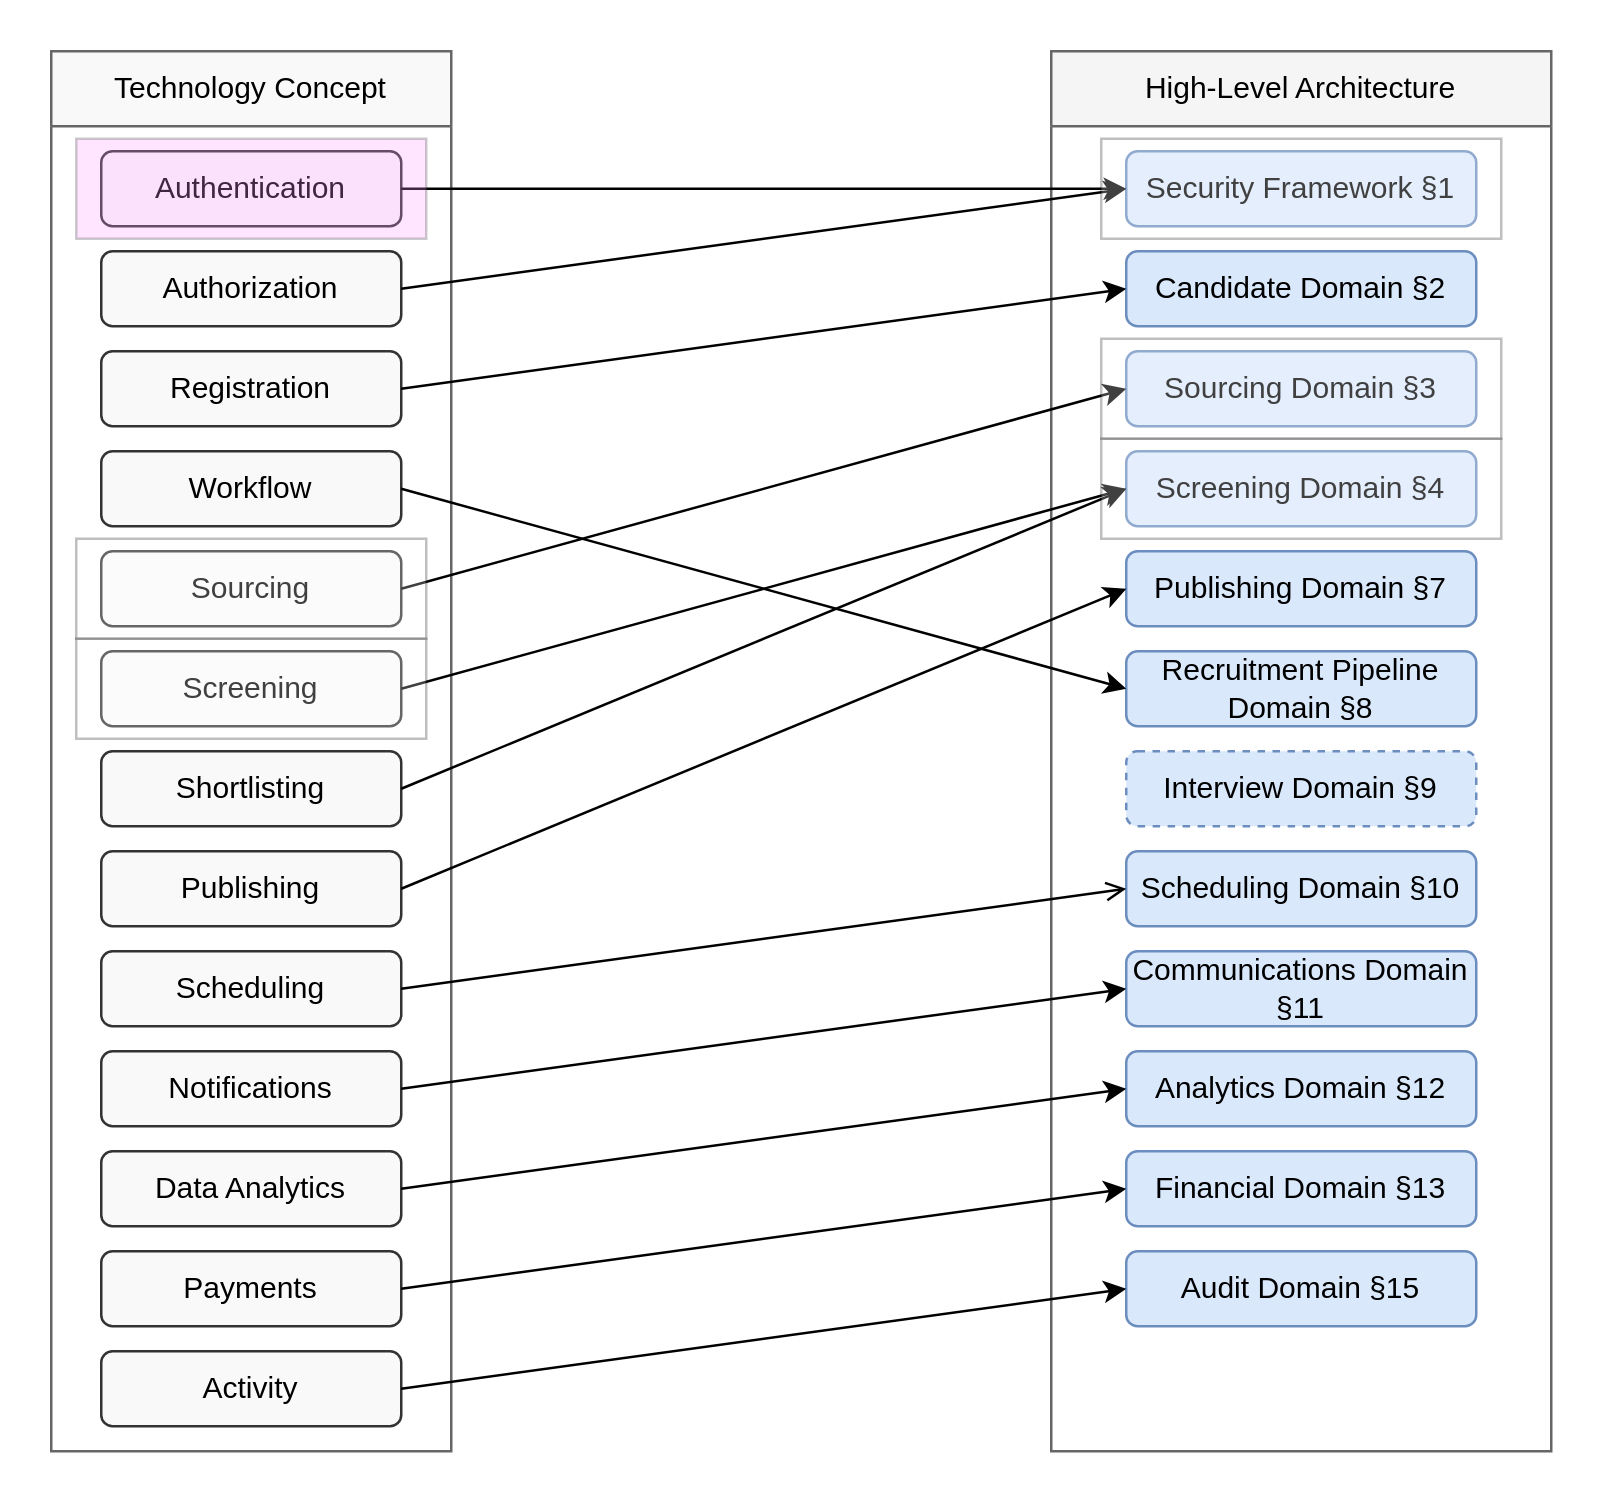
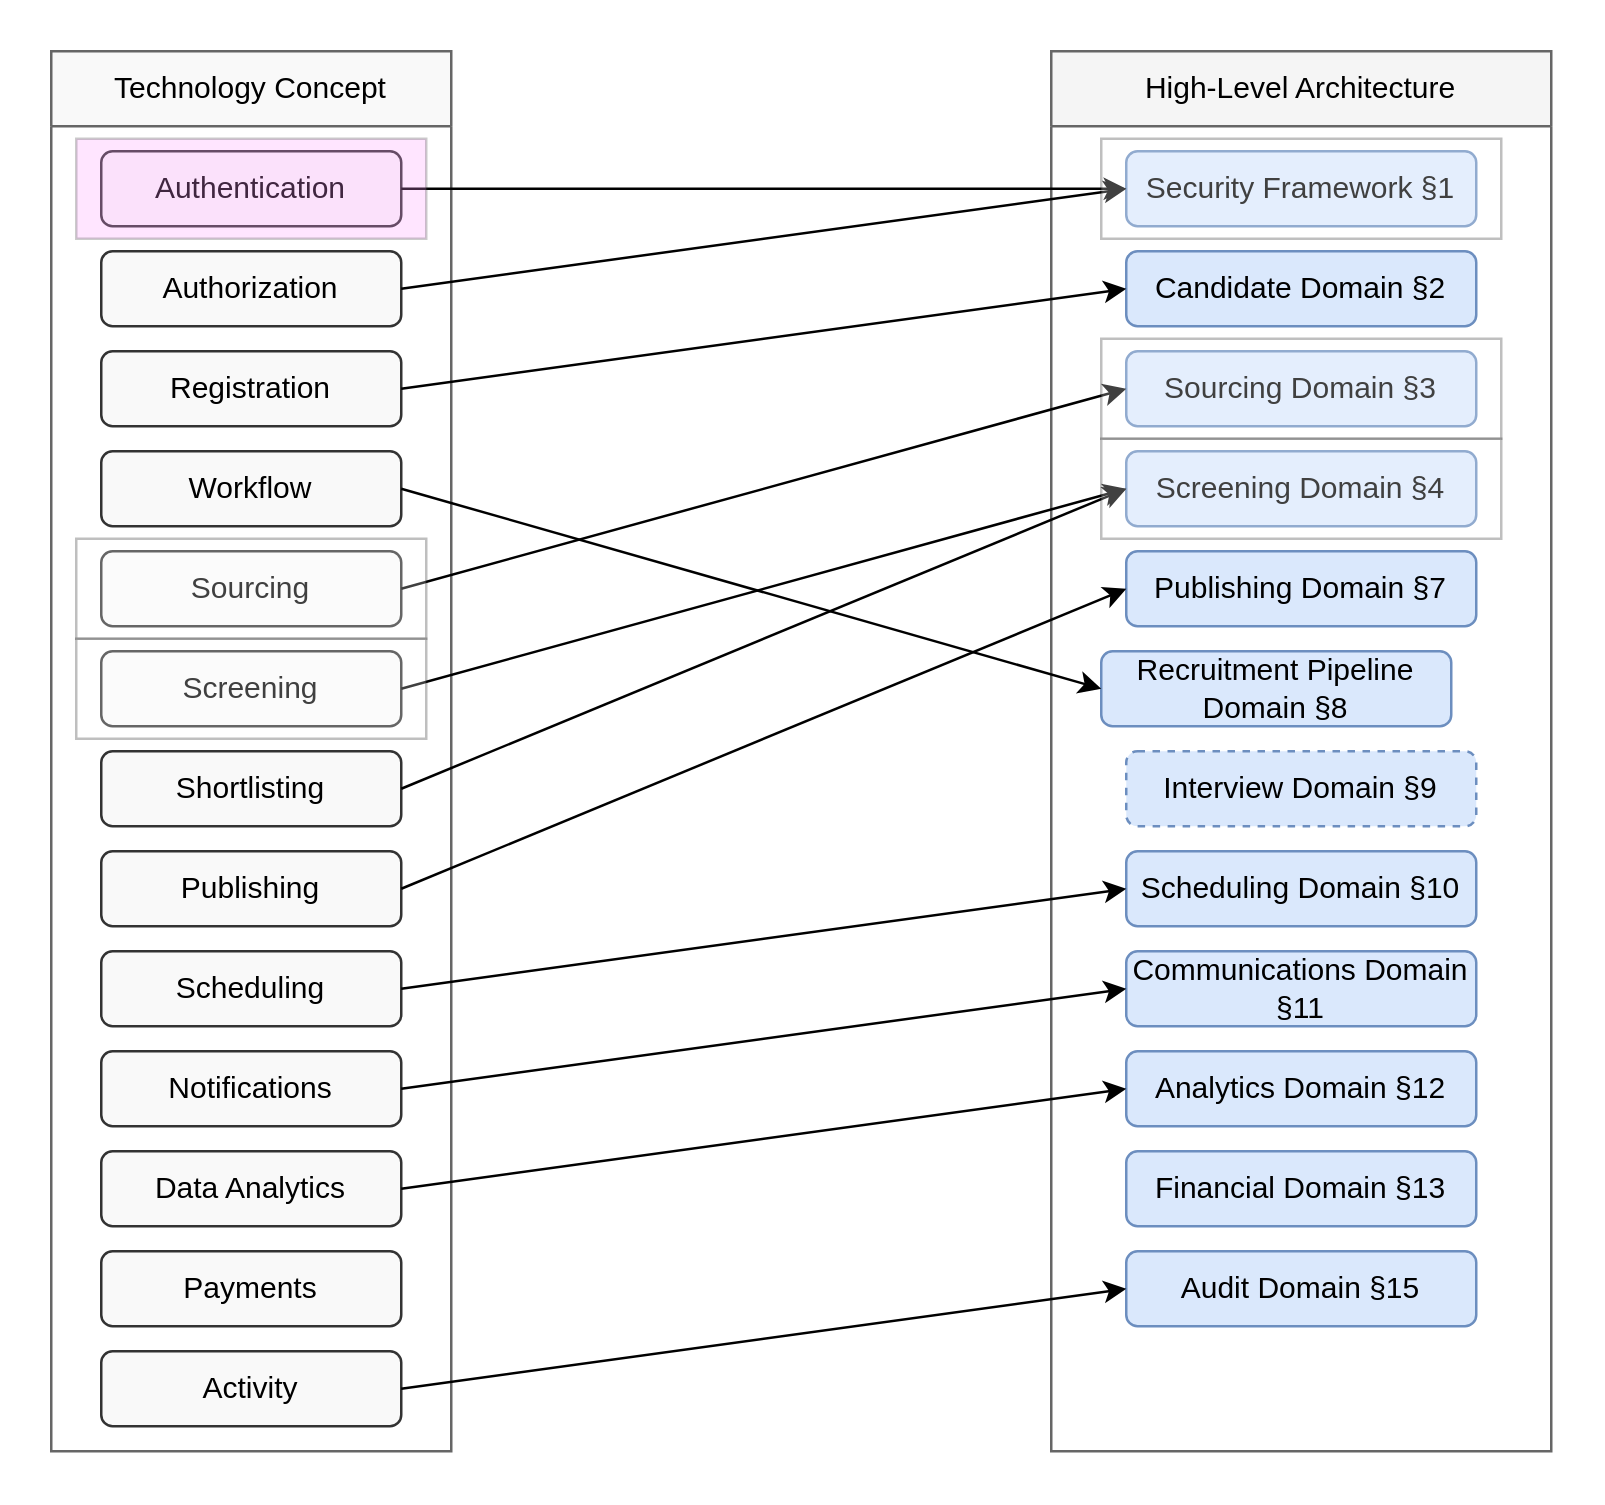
(1301, 689) -> (1276, 689)
(1112, 891) -> (1107, 891)
(750, 1241) -> none
